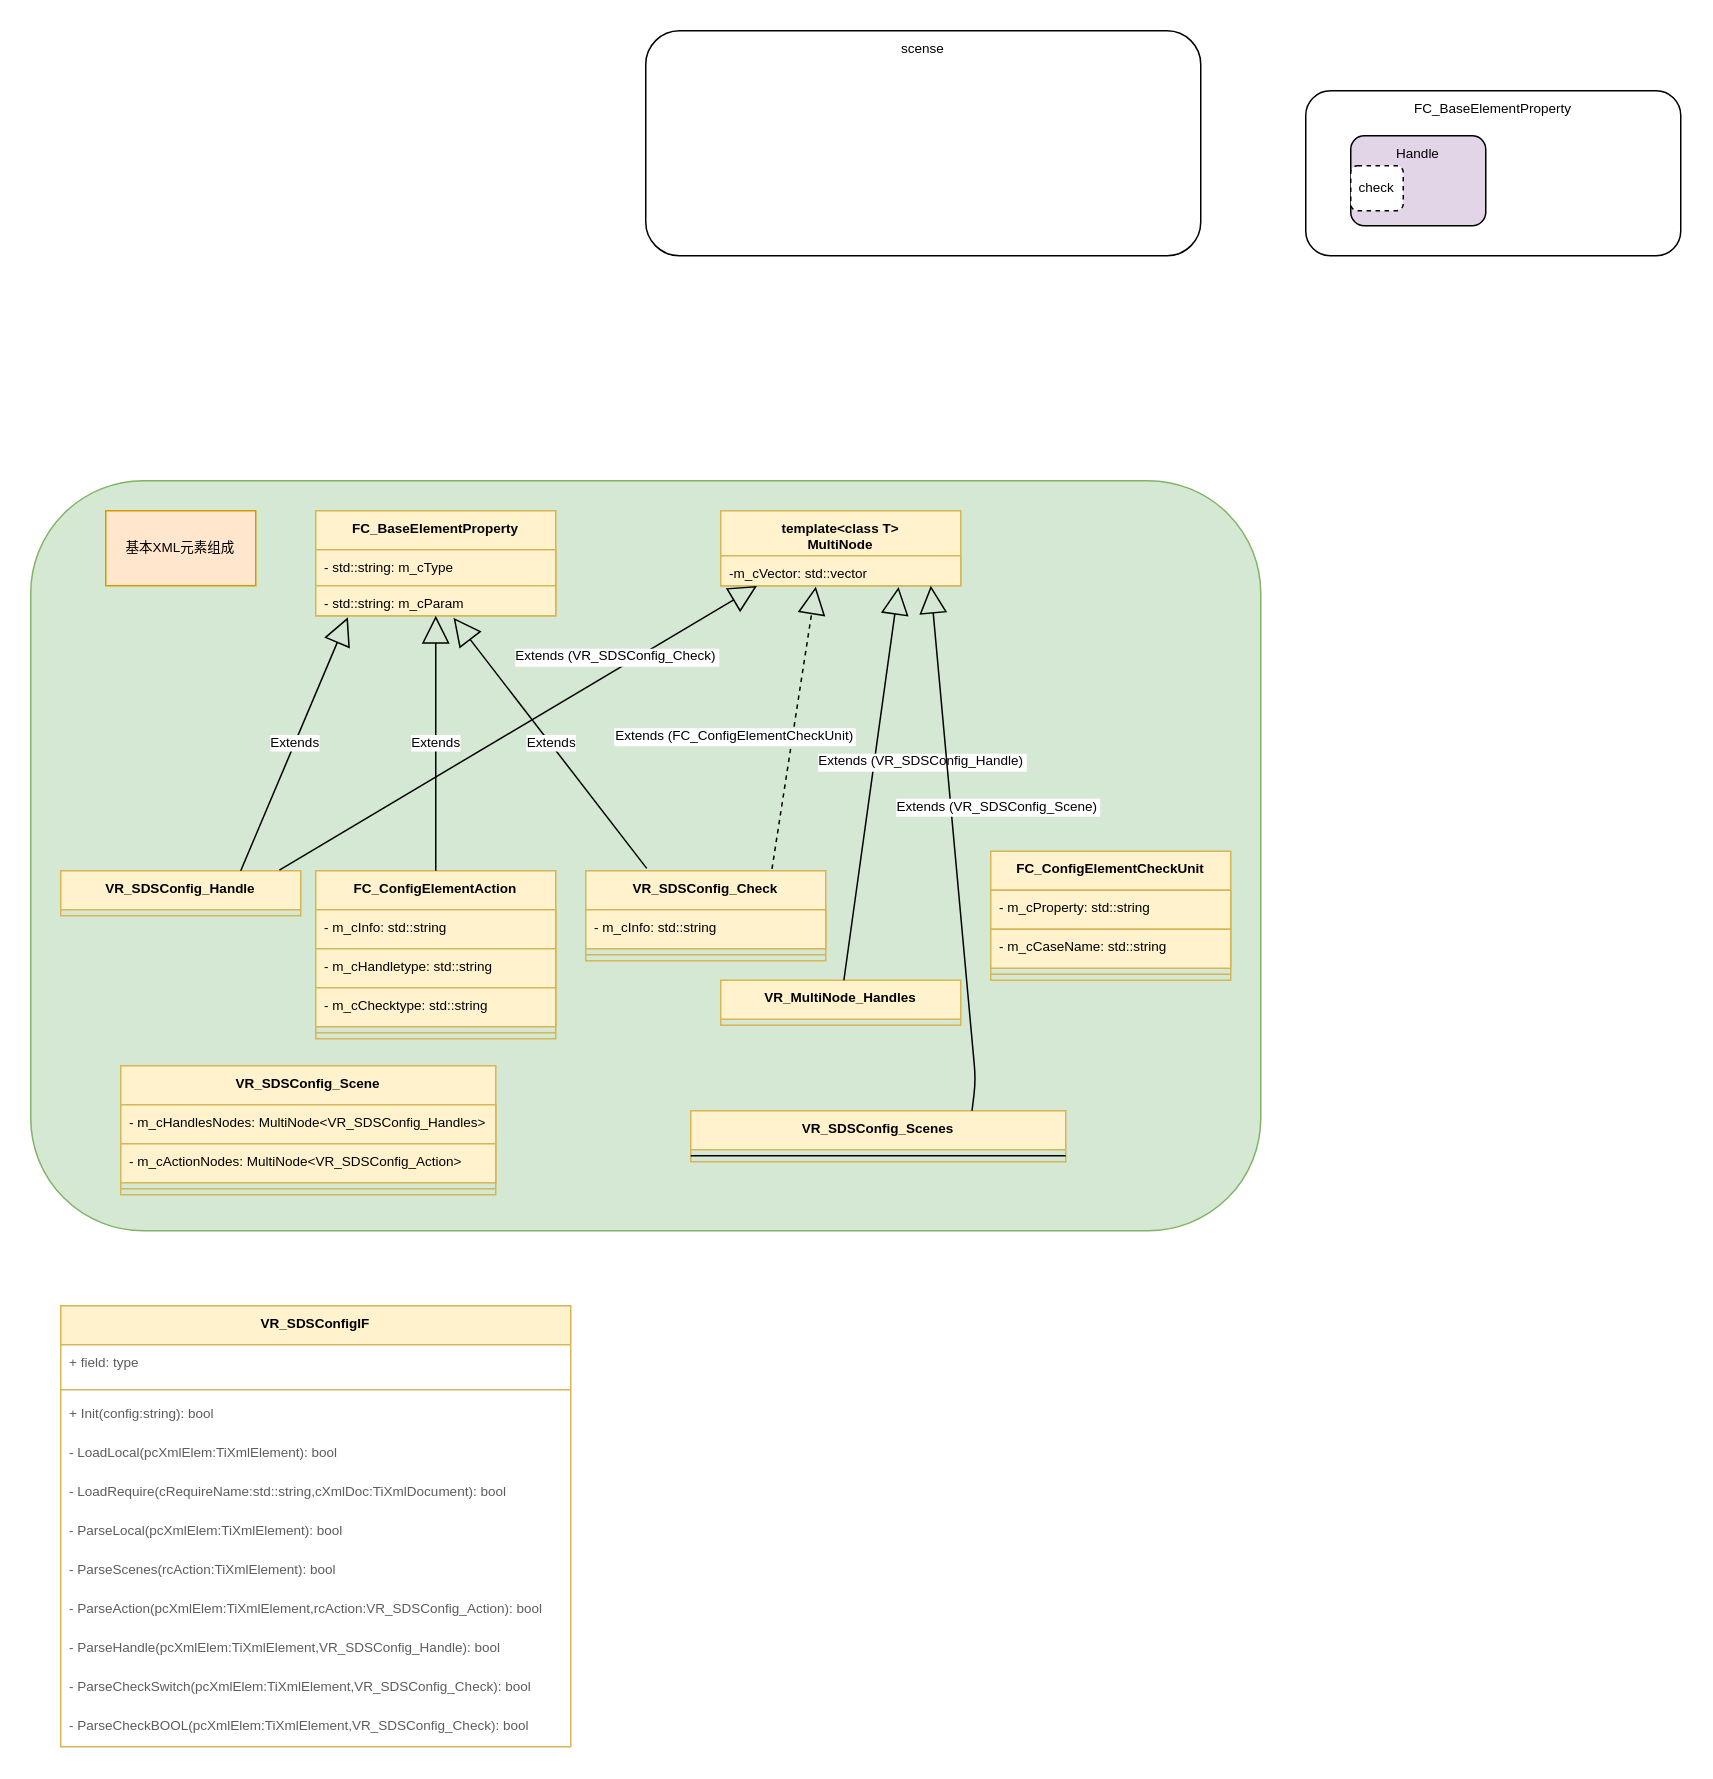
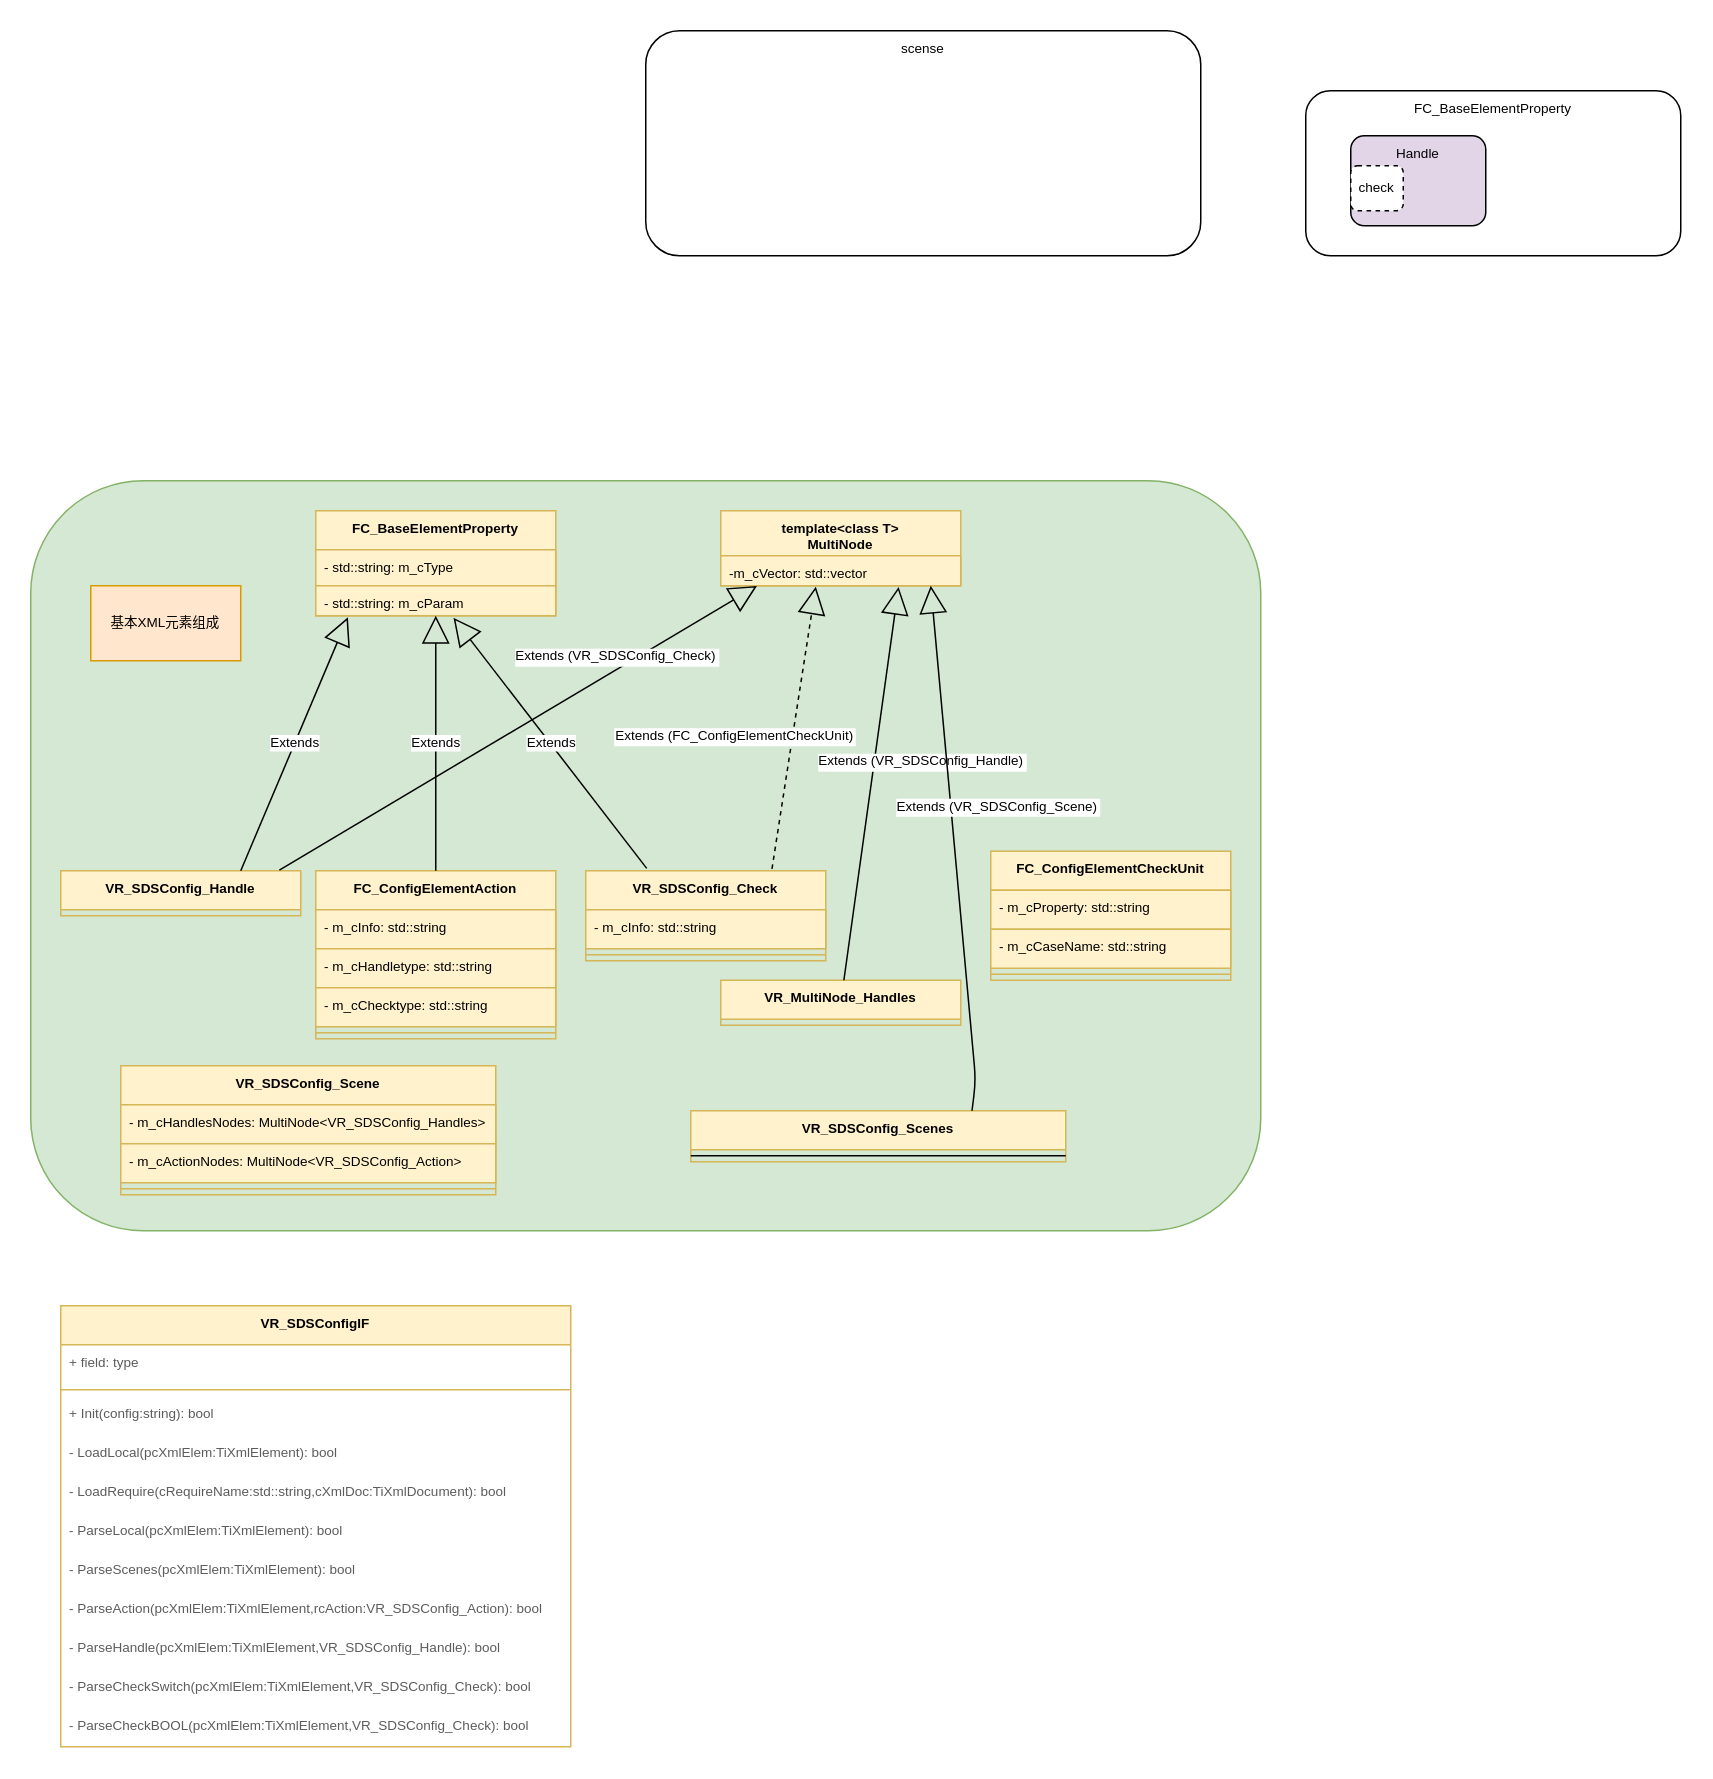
(181, 548) -> (166, 623)
(214, 1569) -> (216, 1569)
